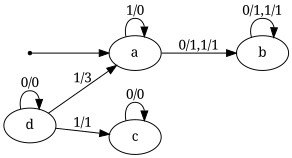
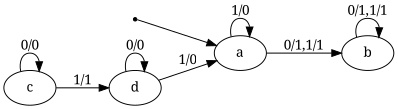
(83, 79) -> (188, 60)
(78, 131) -> (78, 88)
